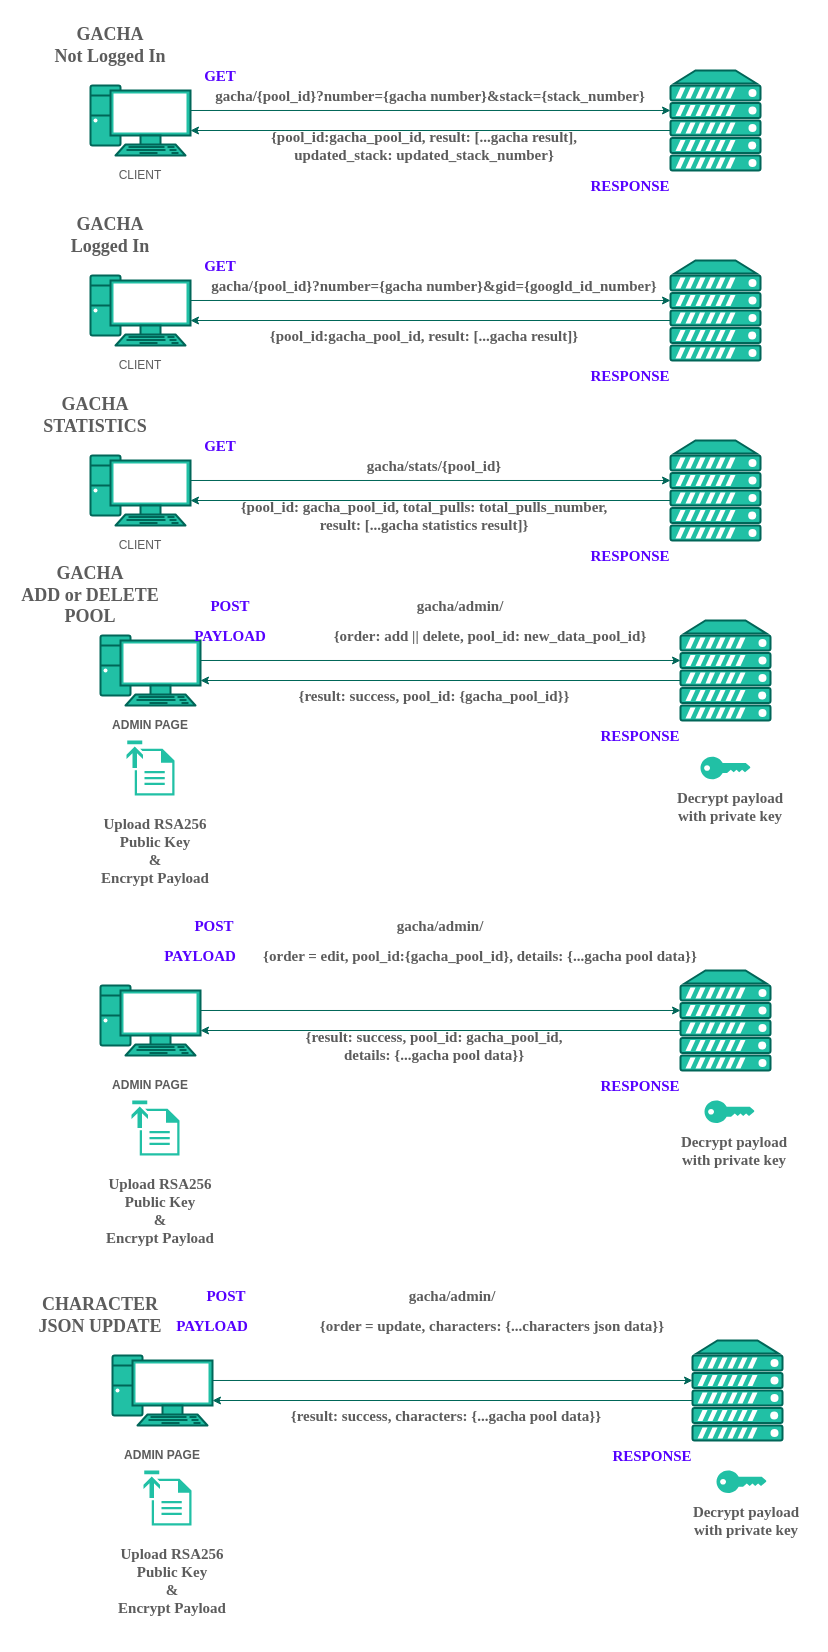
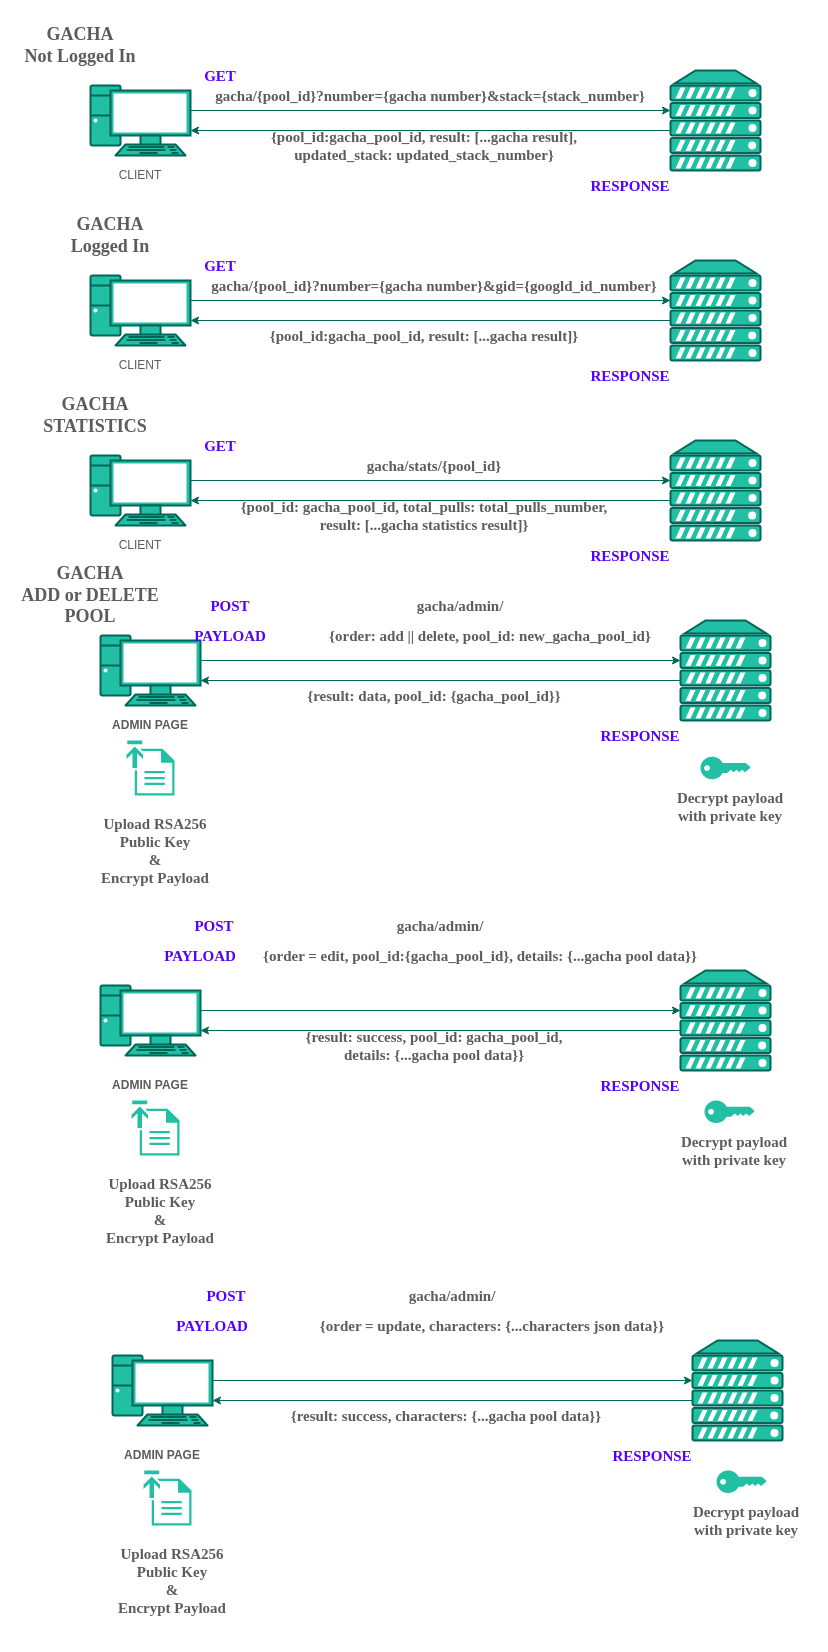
(111, 46) -> (81, 46)
(491, 636) -> (491, 636)
(435, 696) -> (435, 696)
(101, 1316) -> none
